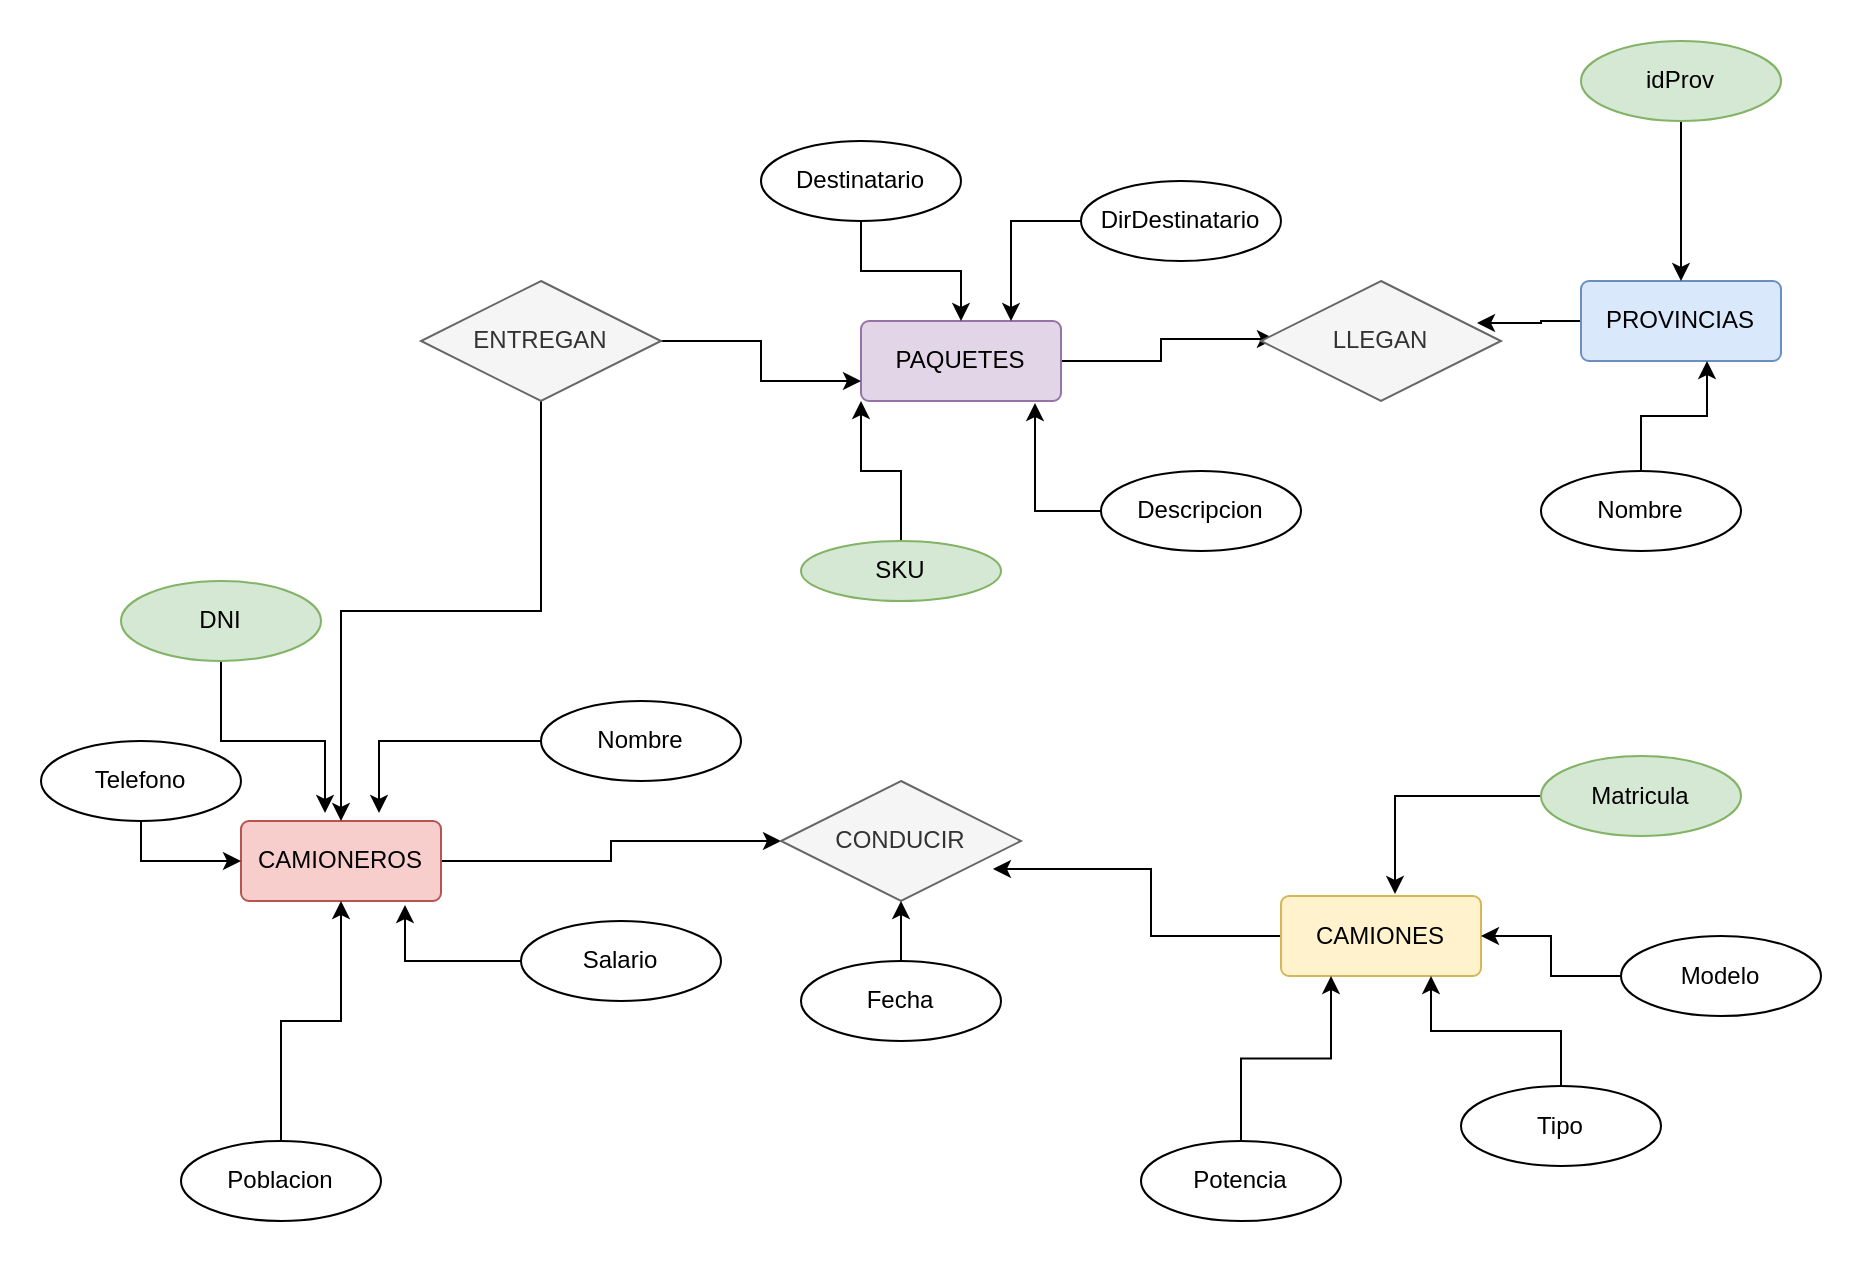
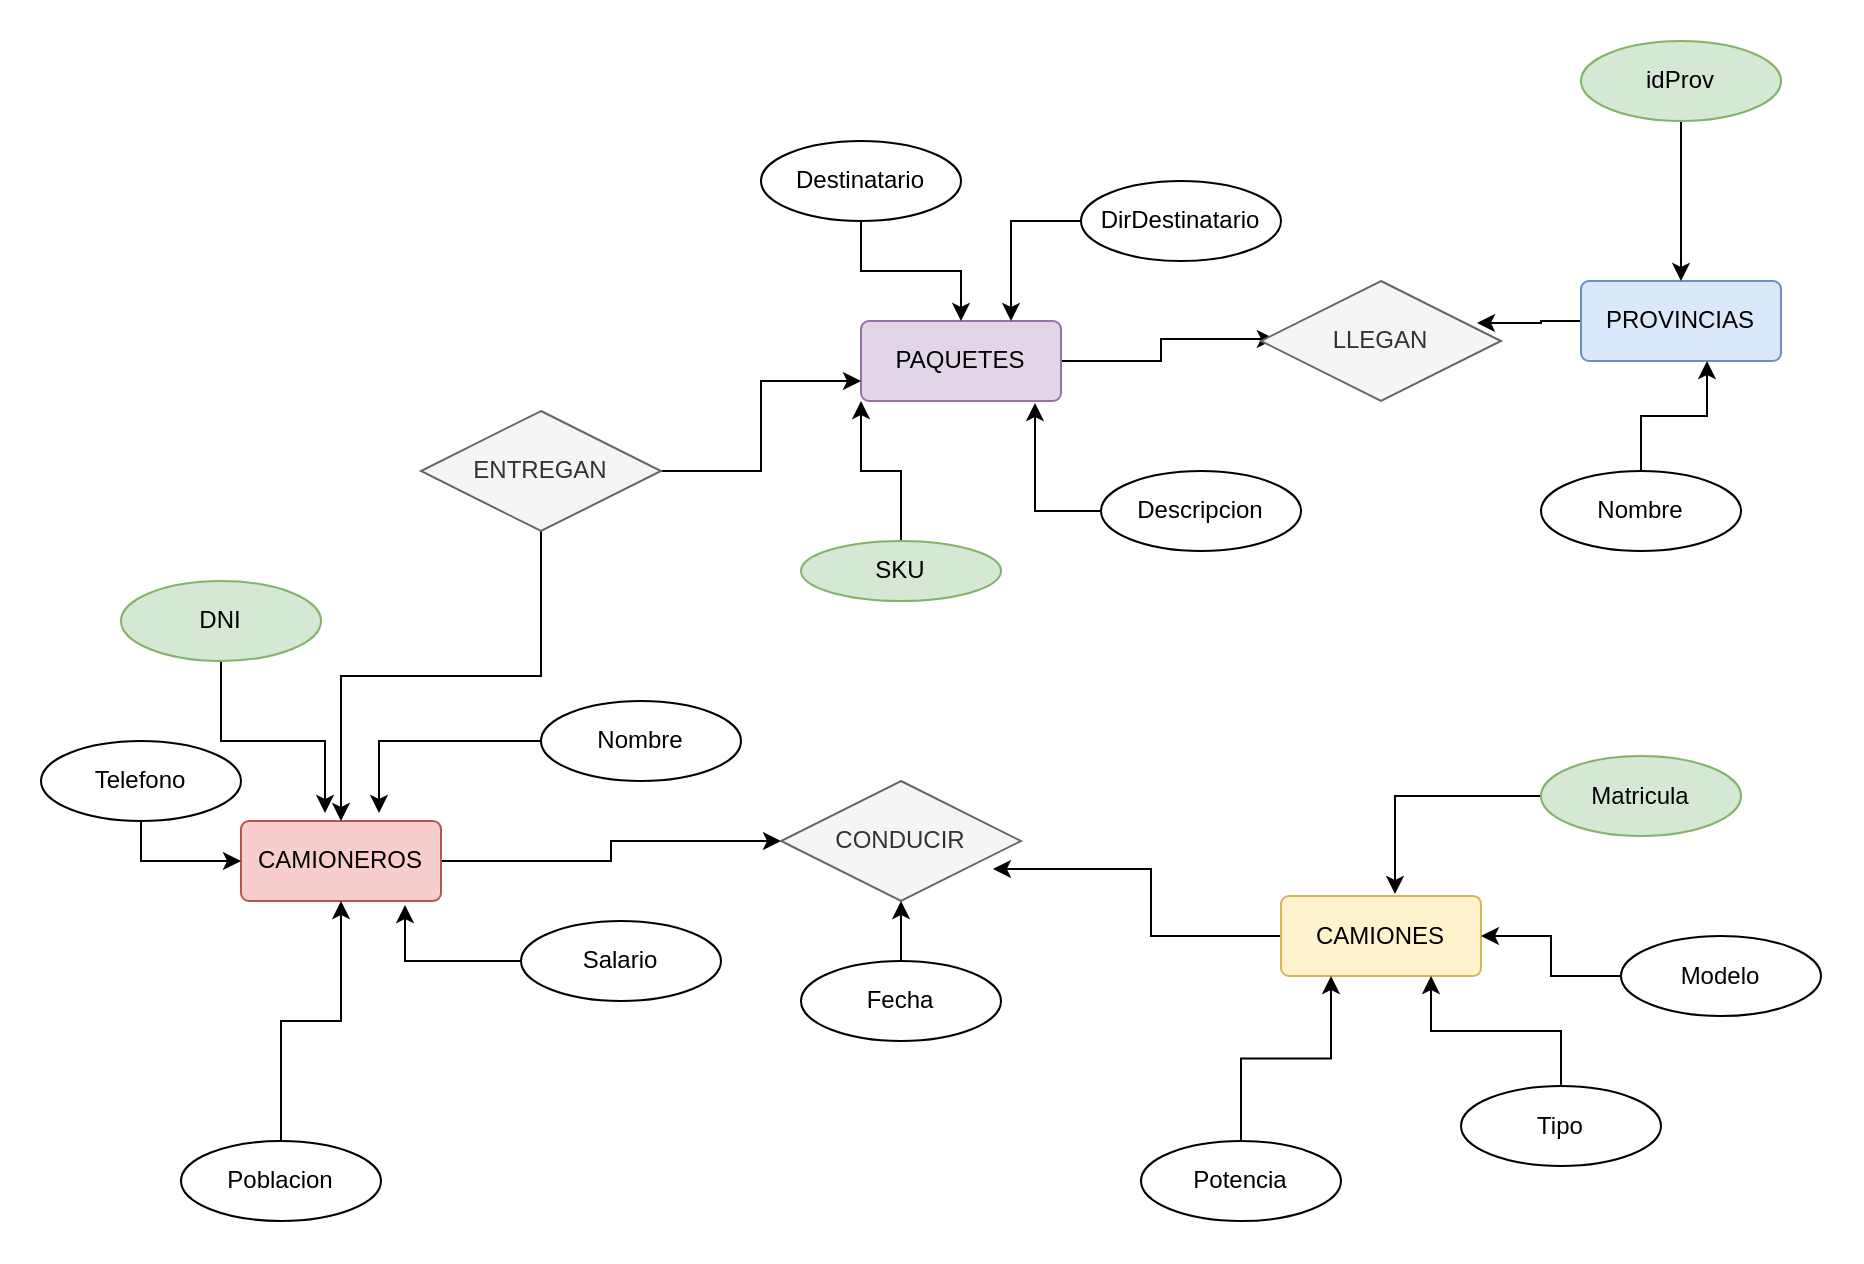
(541, 341) -> (541, 471)
